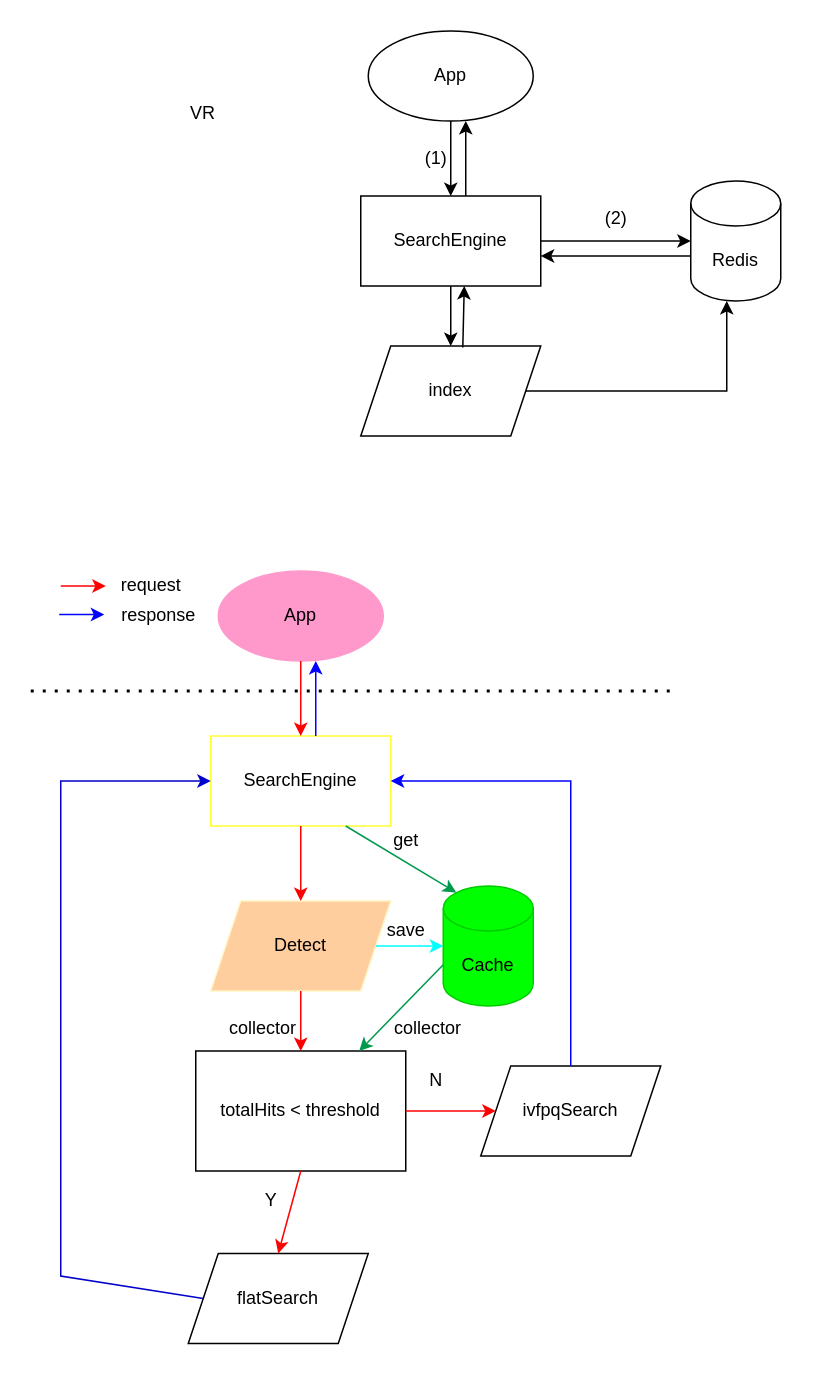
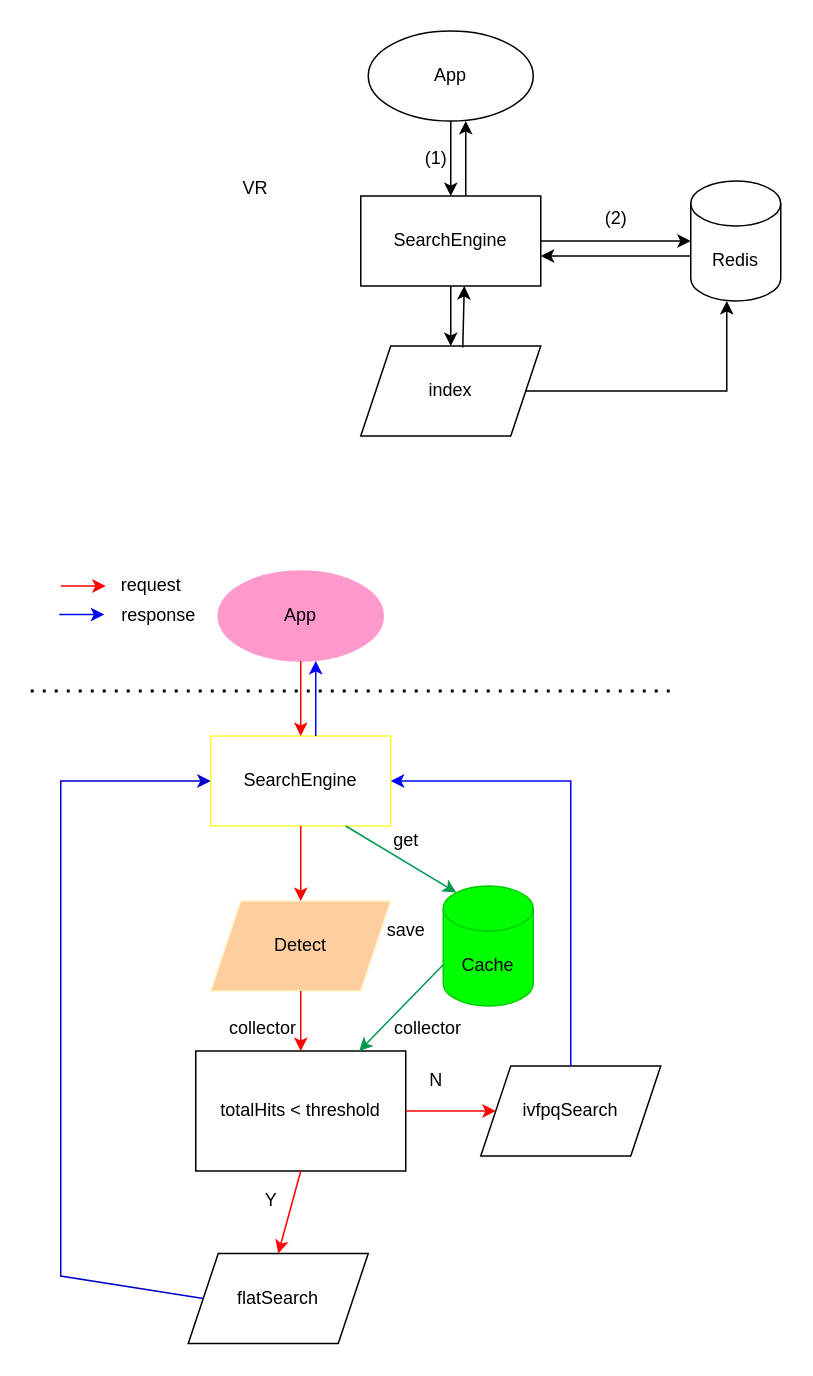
(203, 113) -> (256, 188)
(404, 946) -> none
